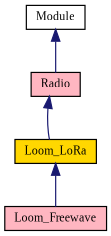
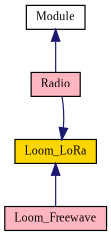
(48, 124) -> (64, 112)
